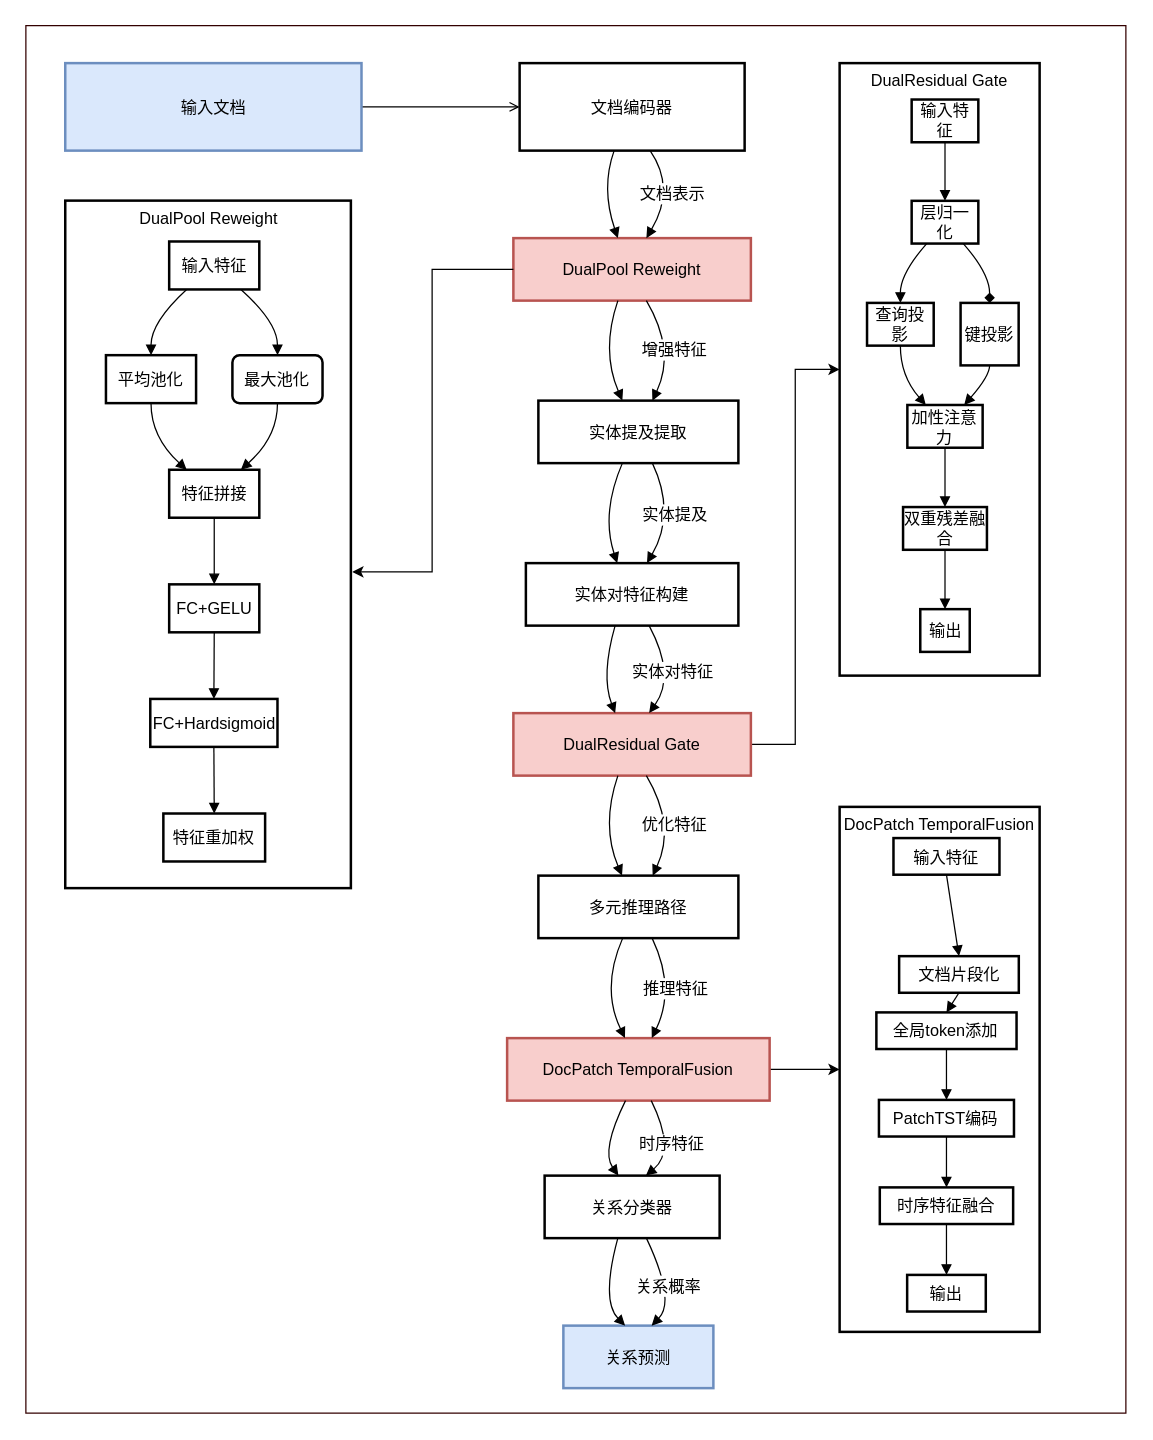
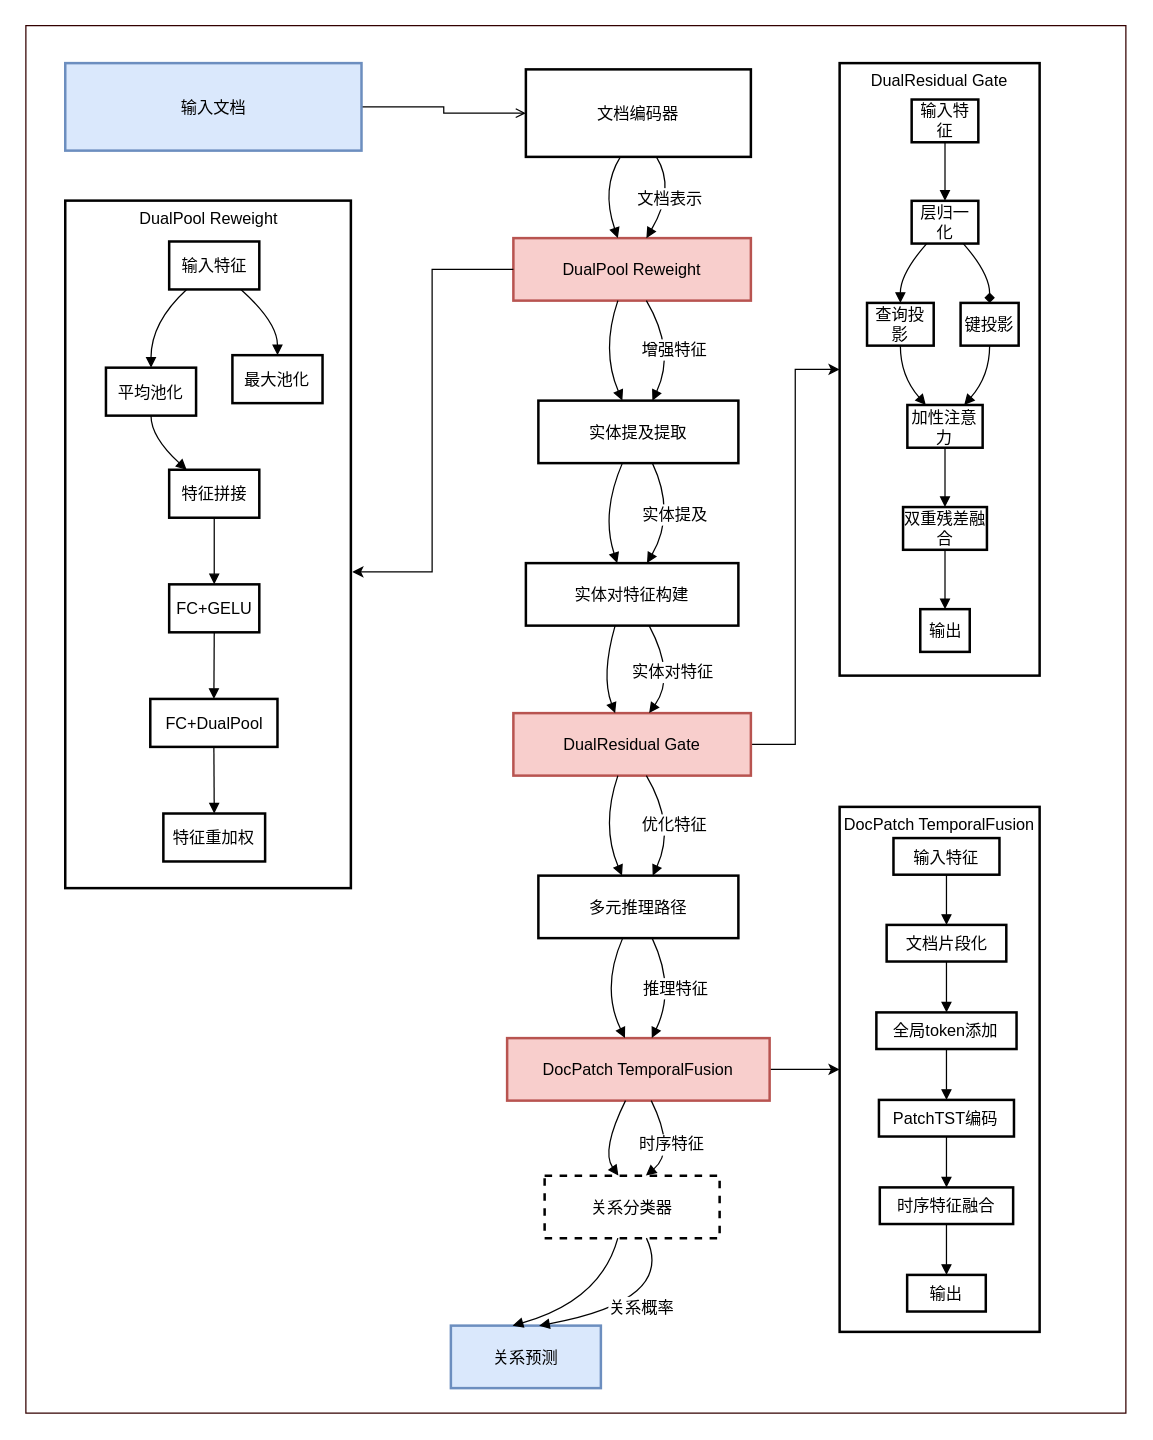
(632, 107) -> (638, 113)
(989, 334) -> (989, 324)
(151, 379) -> (151, 392)
(277, 379) -> (277, 379)
(269, 436) -> none
(214, 723) -> (214, 723)
(959, 974) -> (946, 943)
(632, 1207) -> (632, 1207)
(638, 1357) -> (526, 1357)
